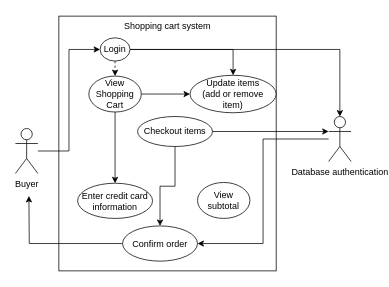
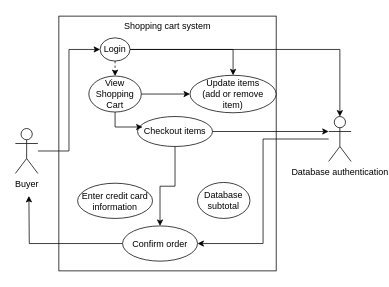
(115, 177) -> (136, 127)
(224, 201) -> (224, 201)
